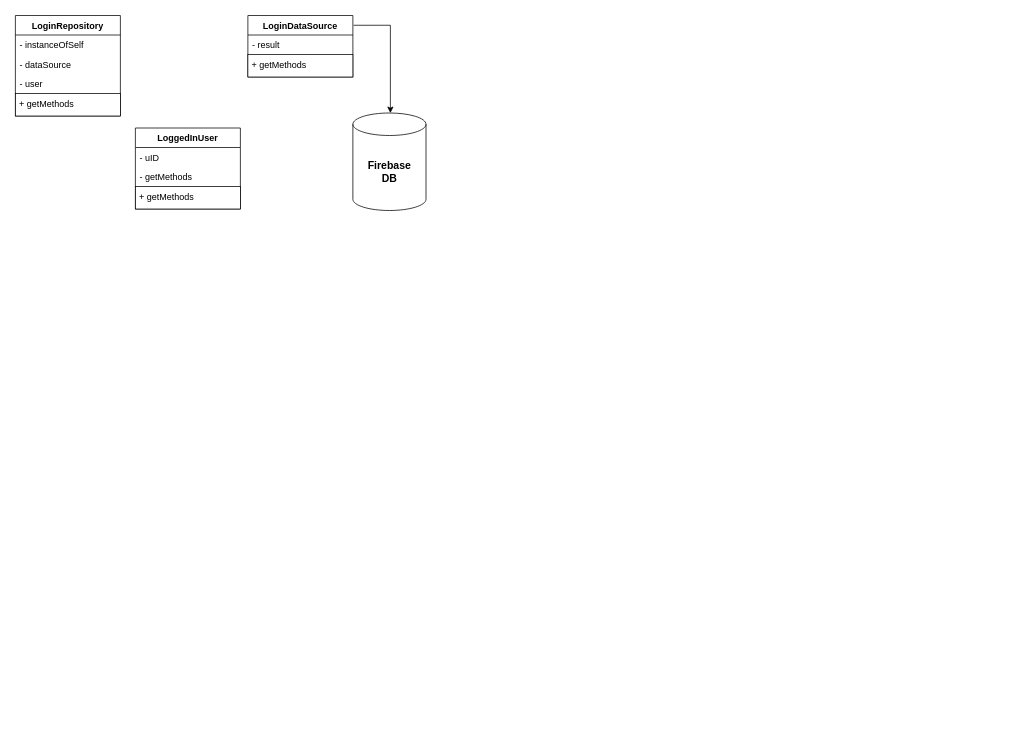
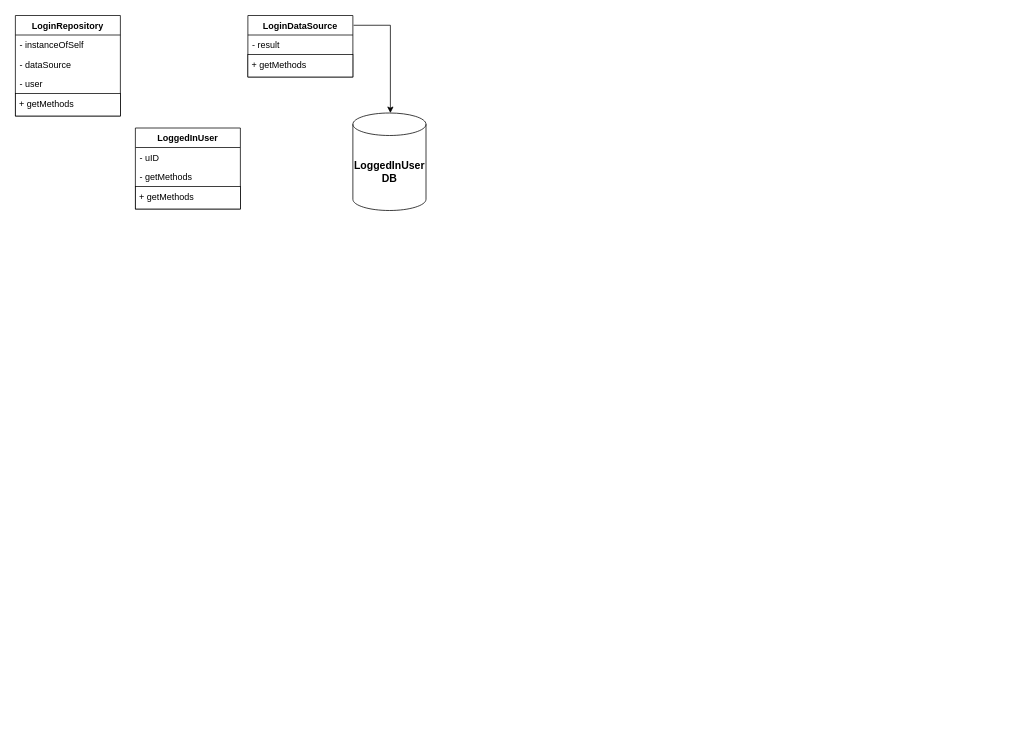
(390, 171) -> (390, 171)
